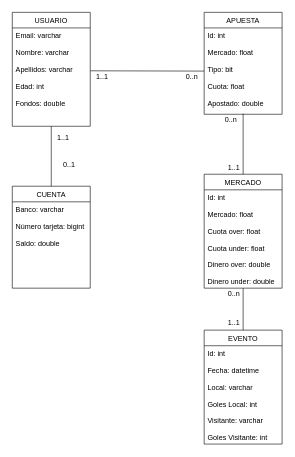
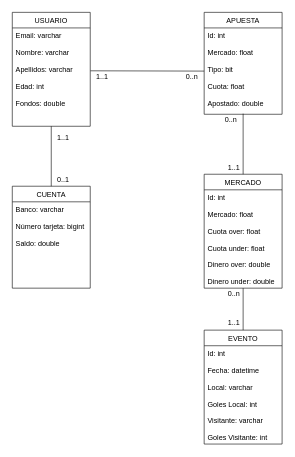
(69, 165) -> (63, 180)
